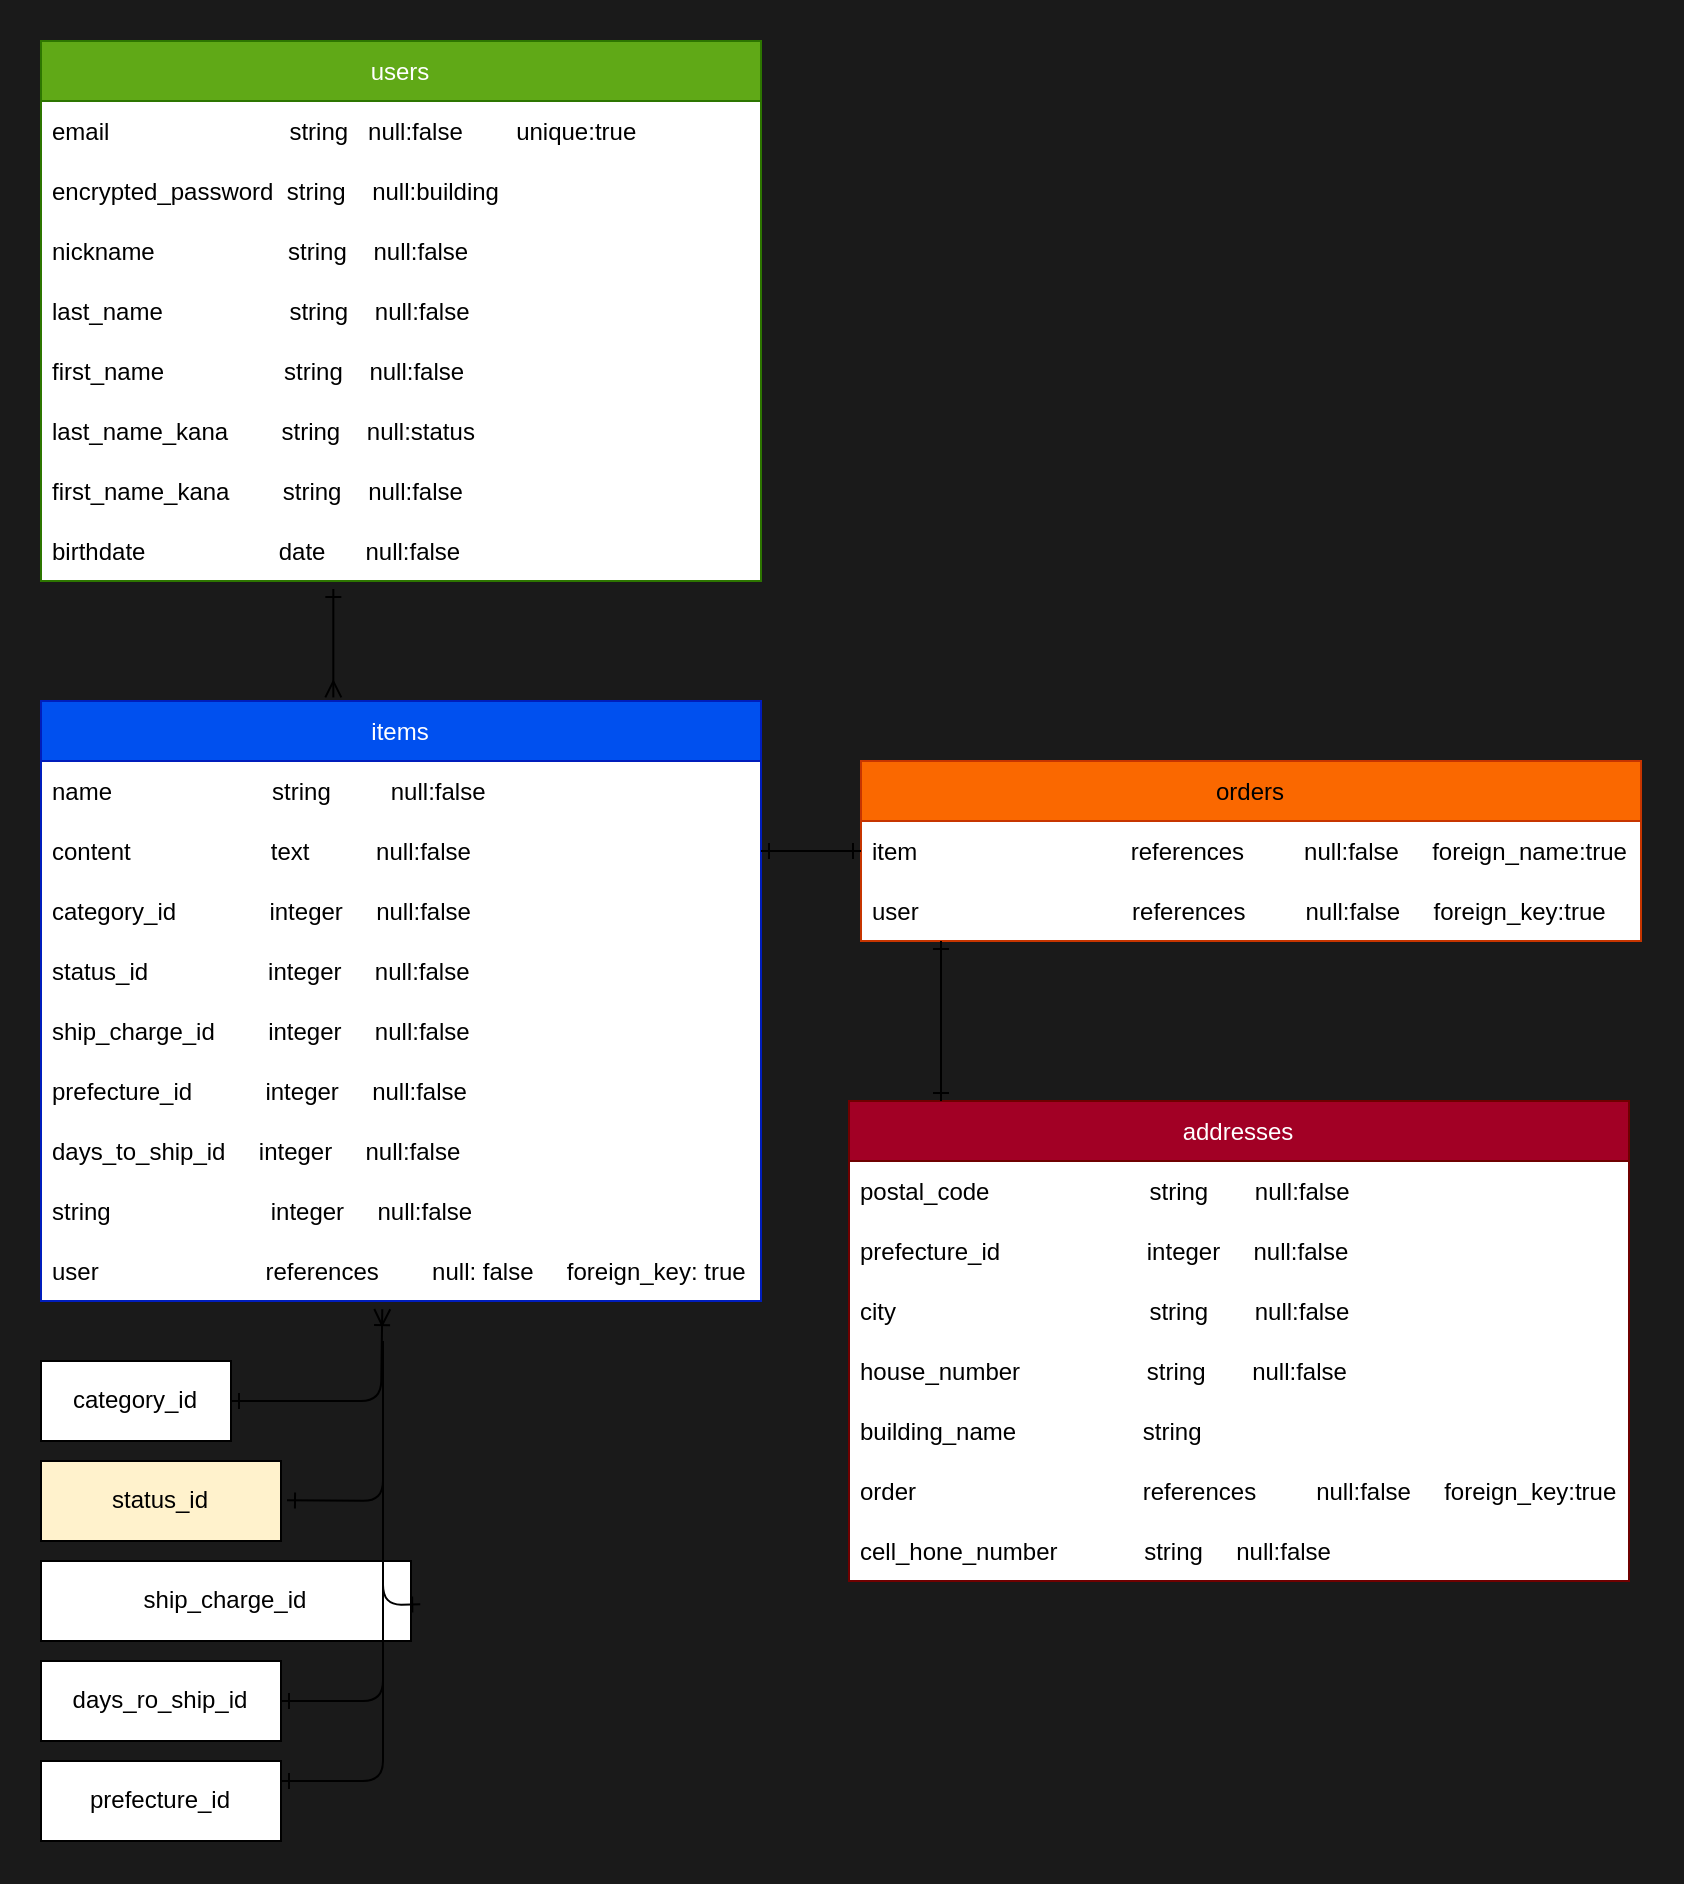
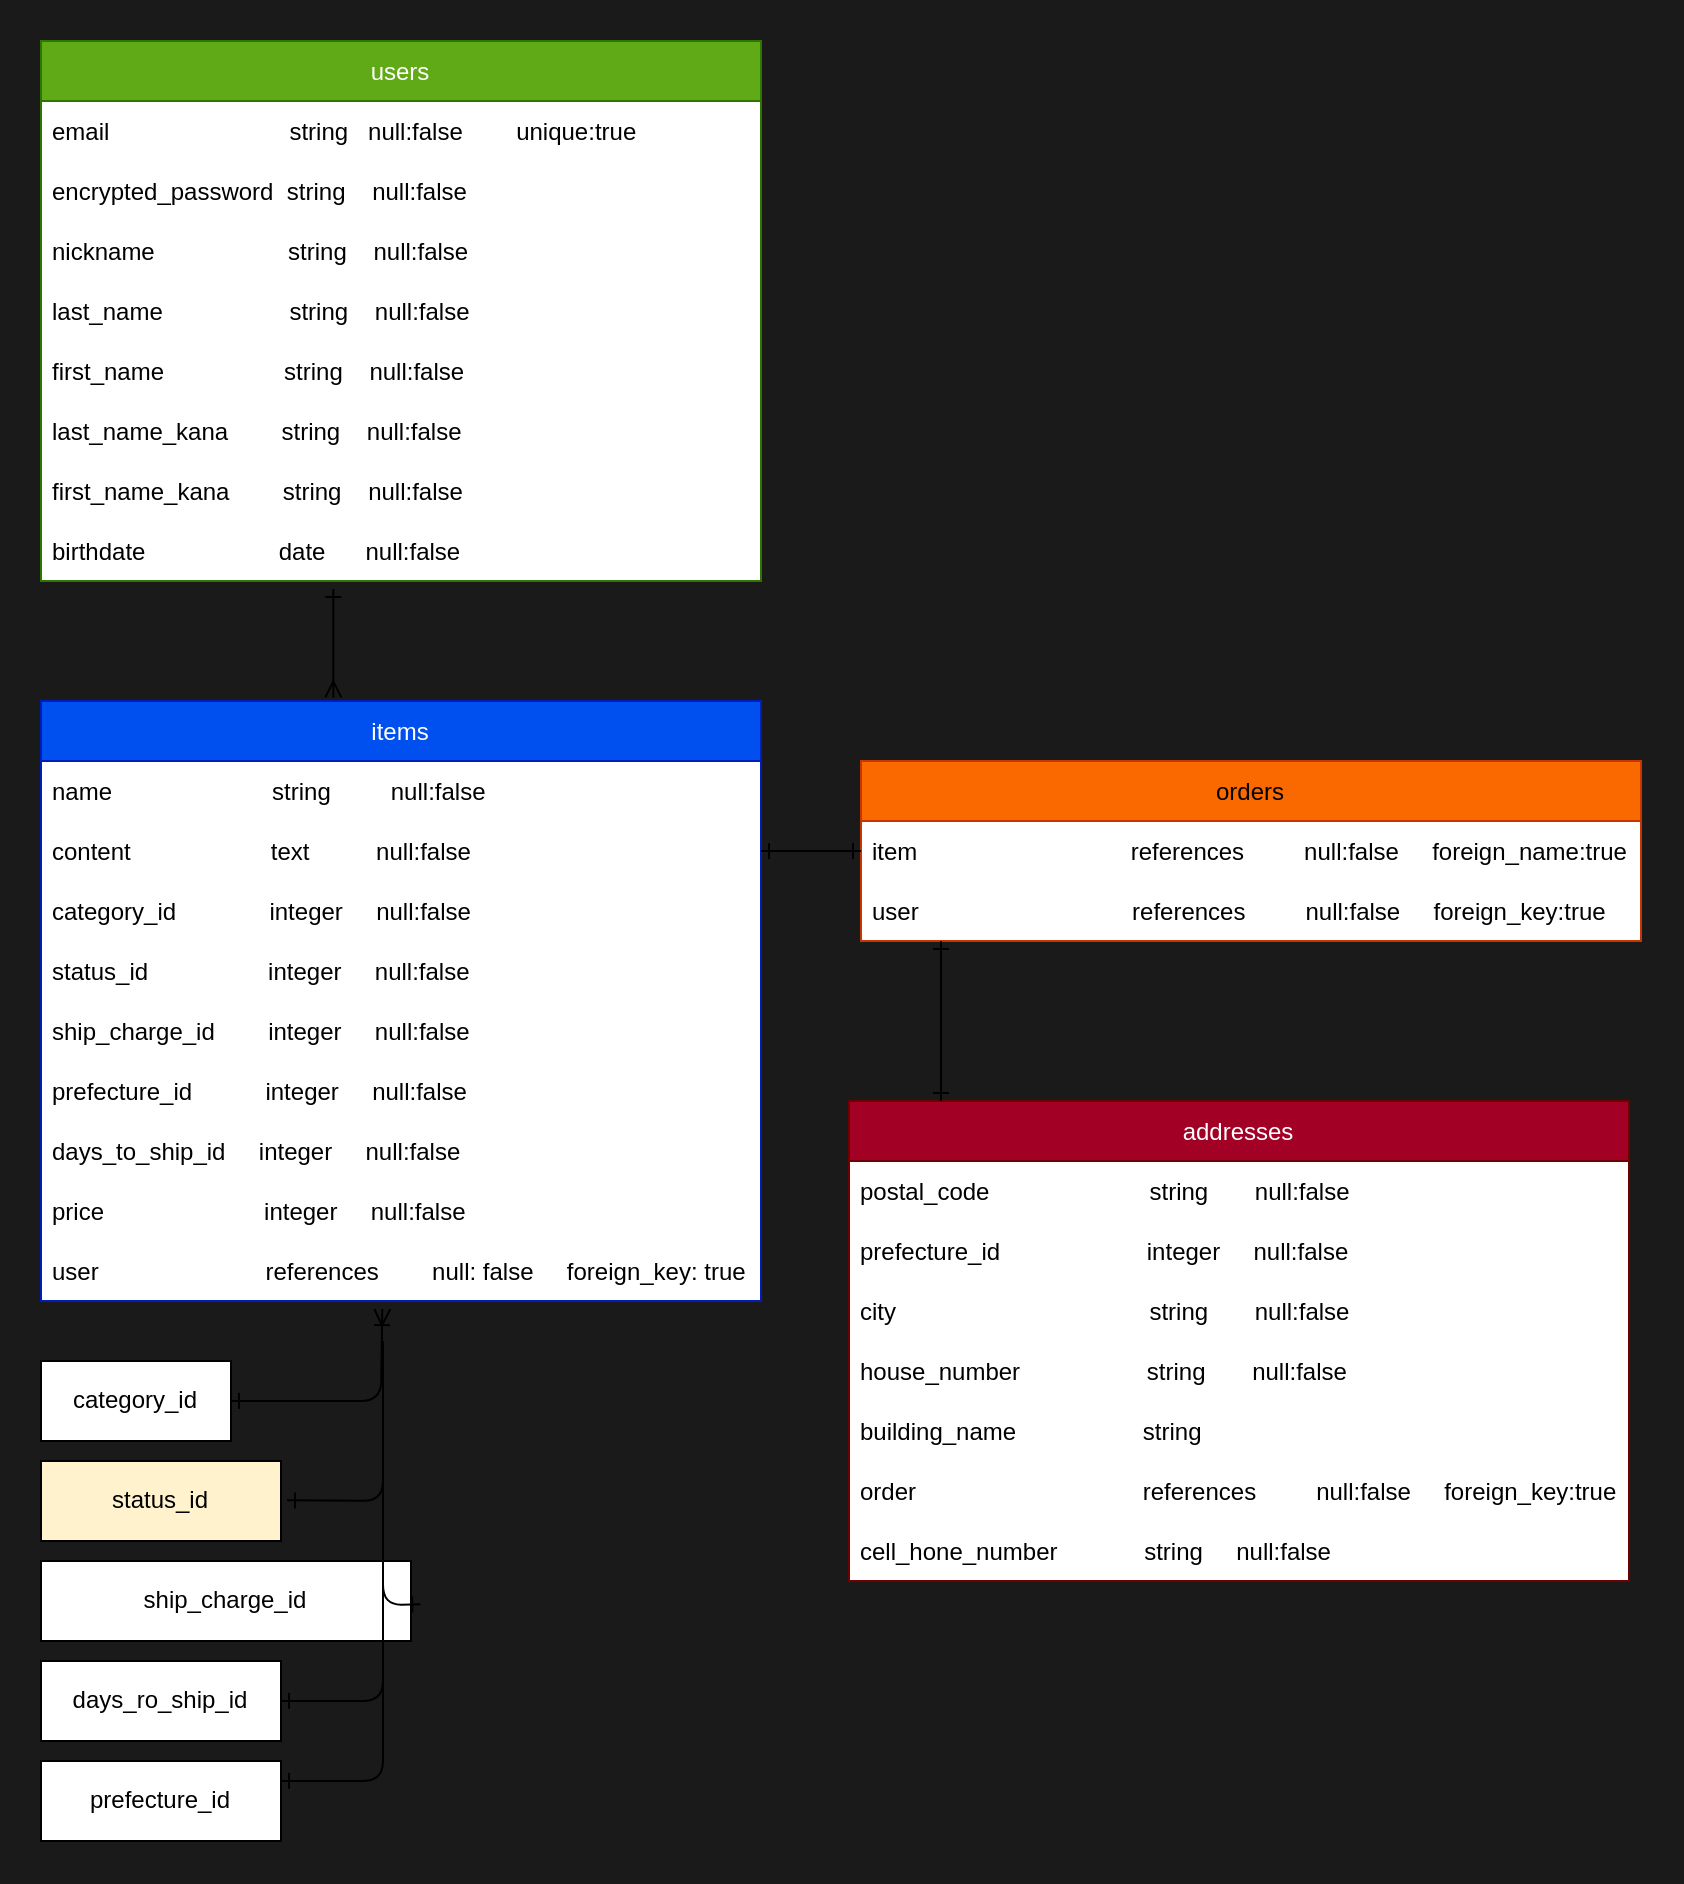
(310, 192) -> (296, 192)
(319, 432) -> (309, 432)
(380, 1212) -> (373, 1212)
